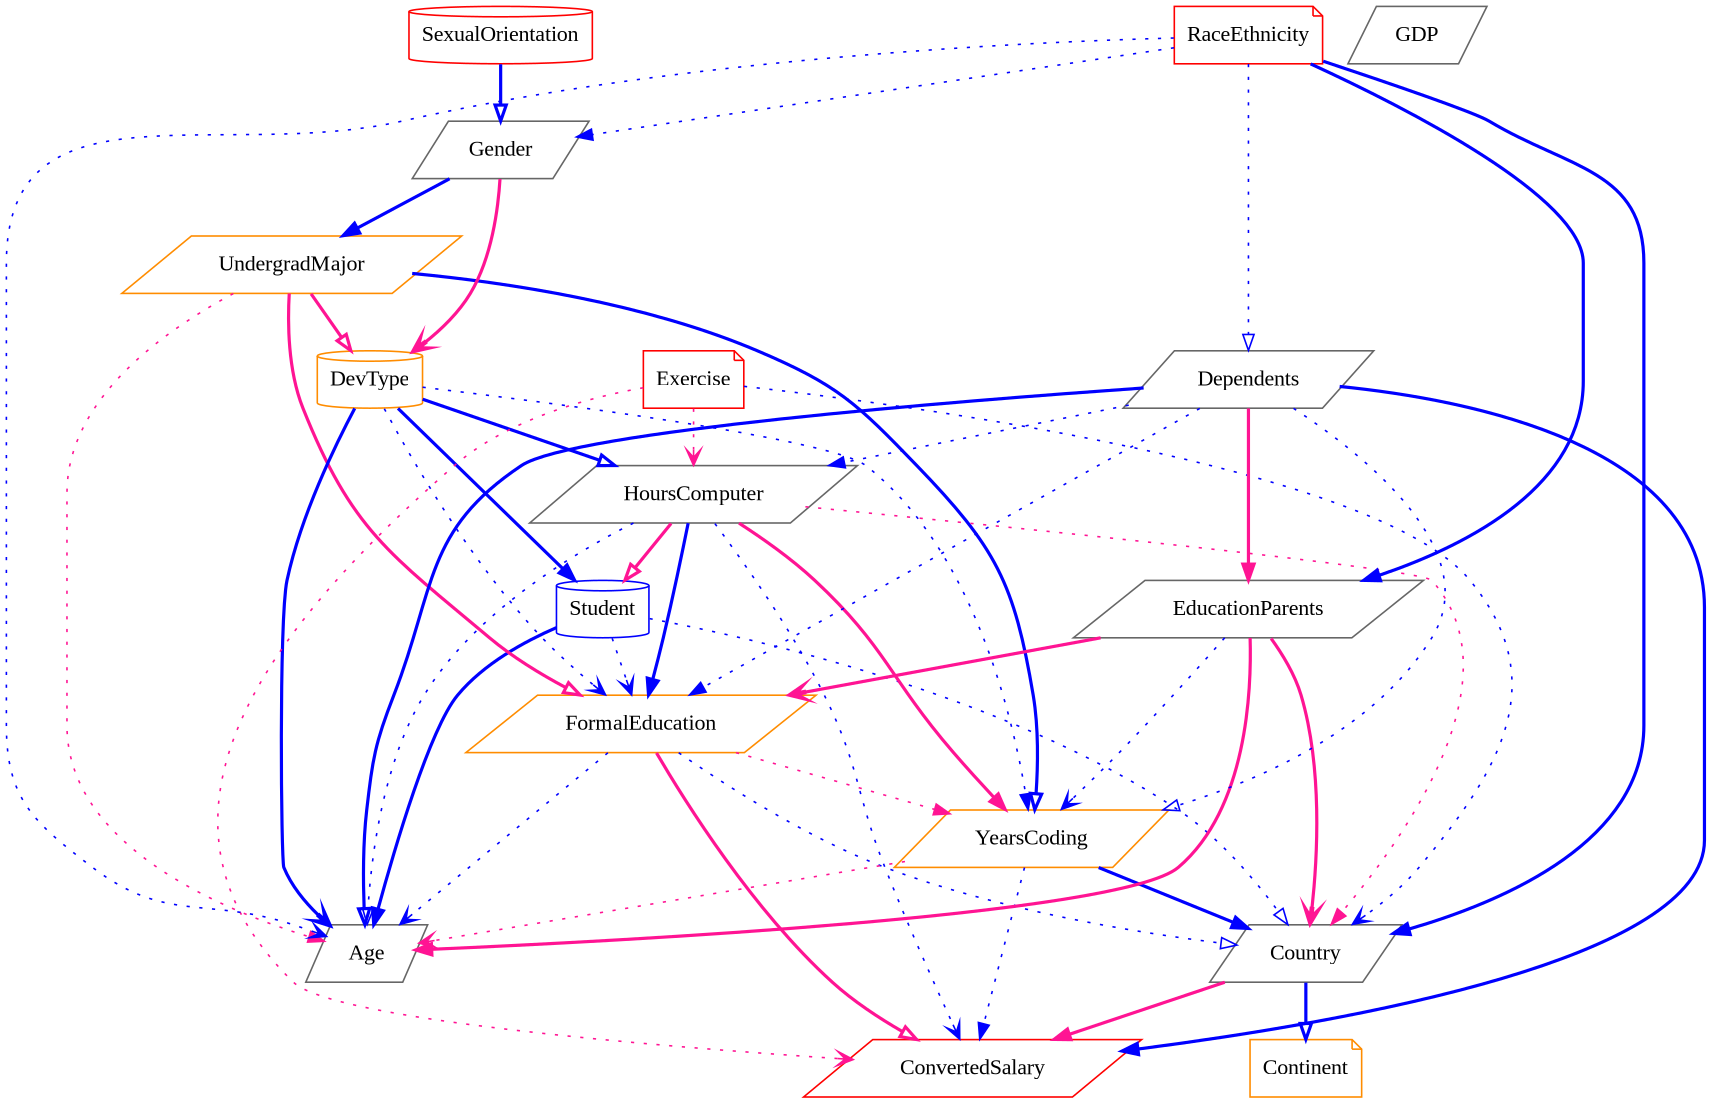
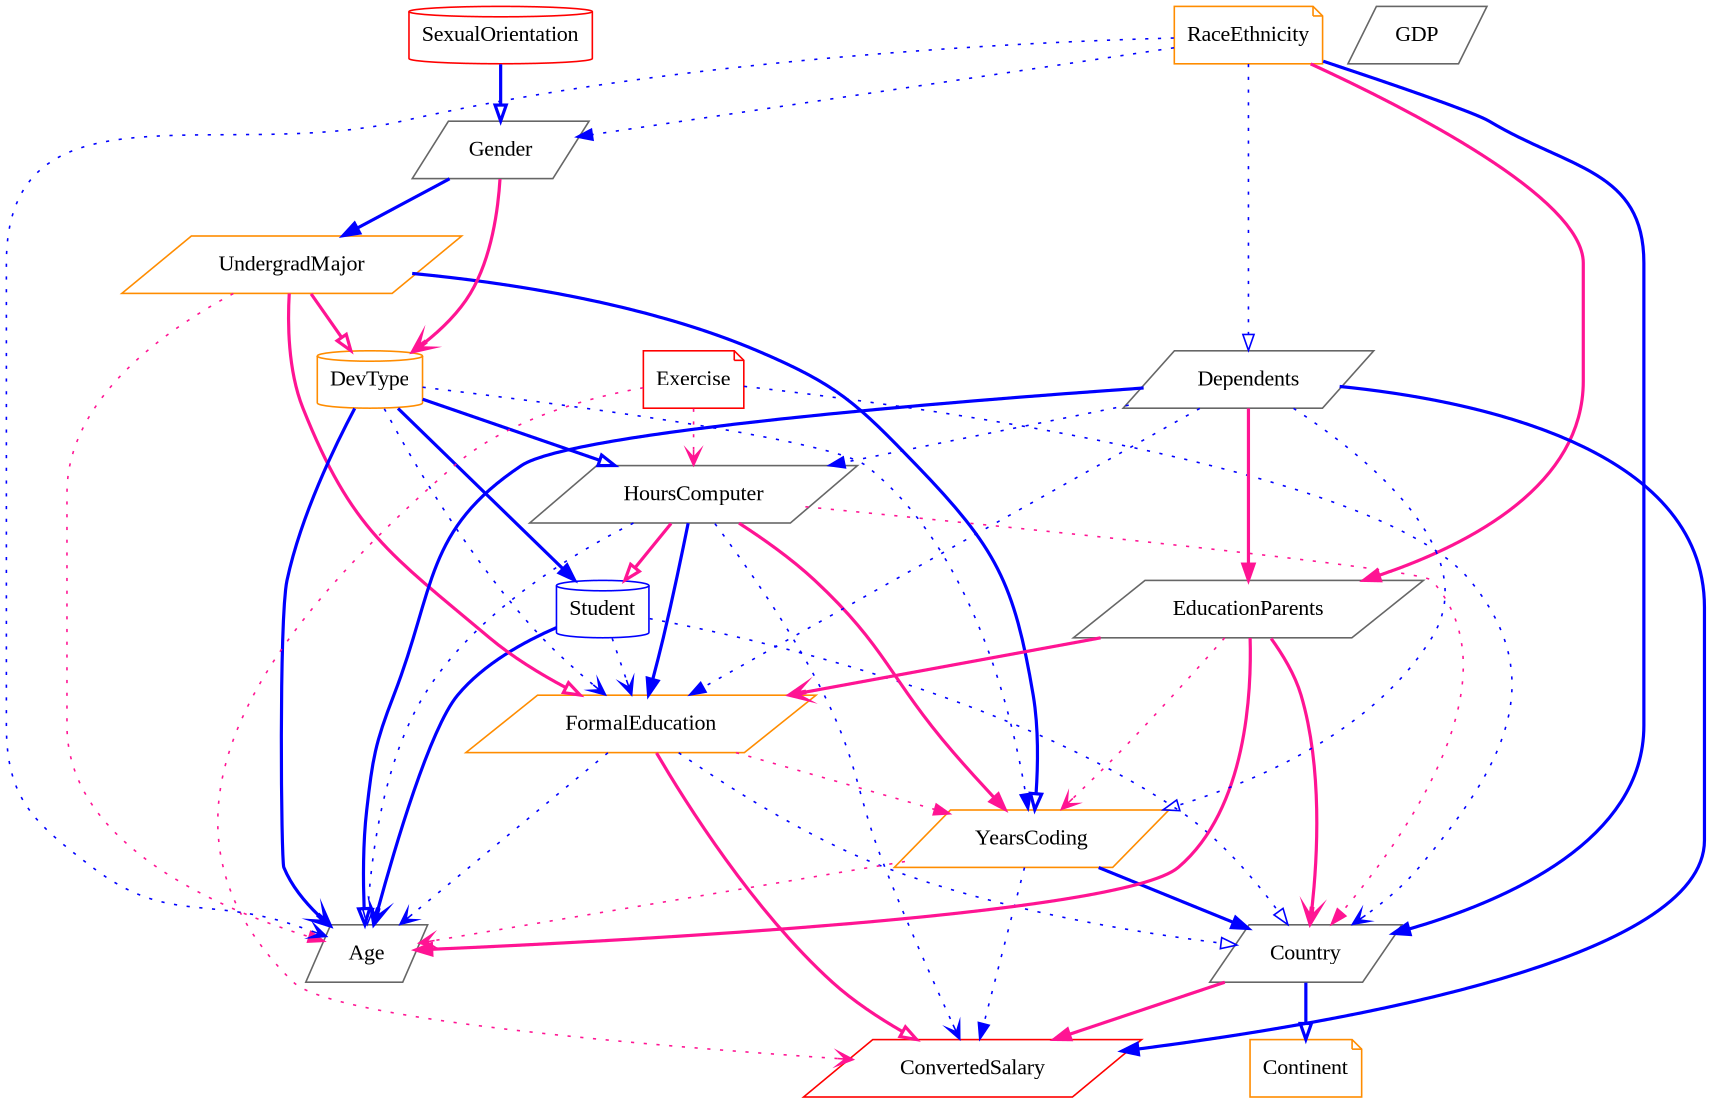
(1248, 35) -> (1248, 35)
(1583, 299) -> (1583, 299)
(1151, 720) -> (1151, 720)
(432, 743) -> (432, 743)
